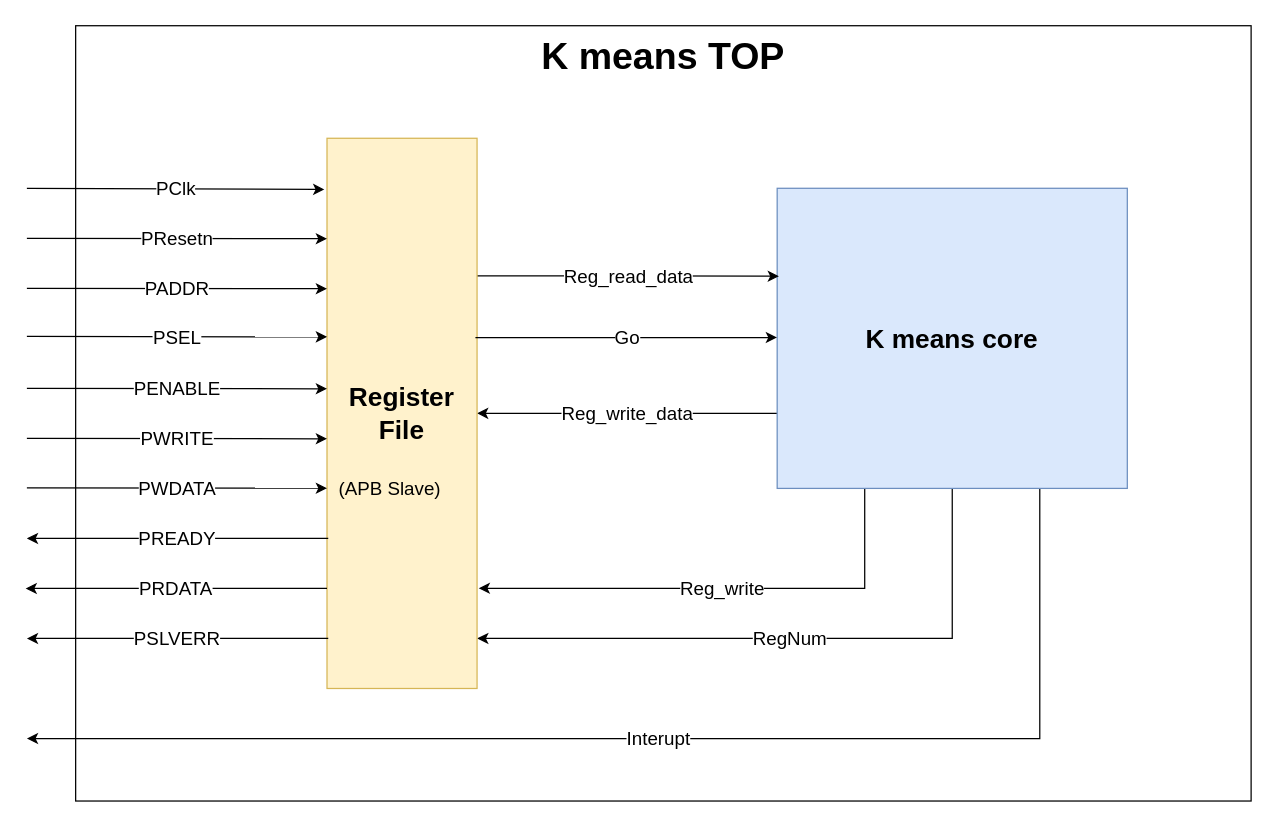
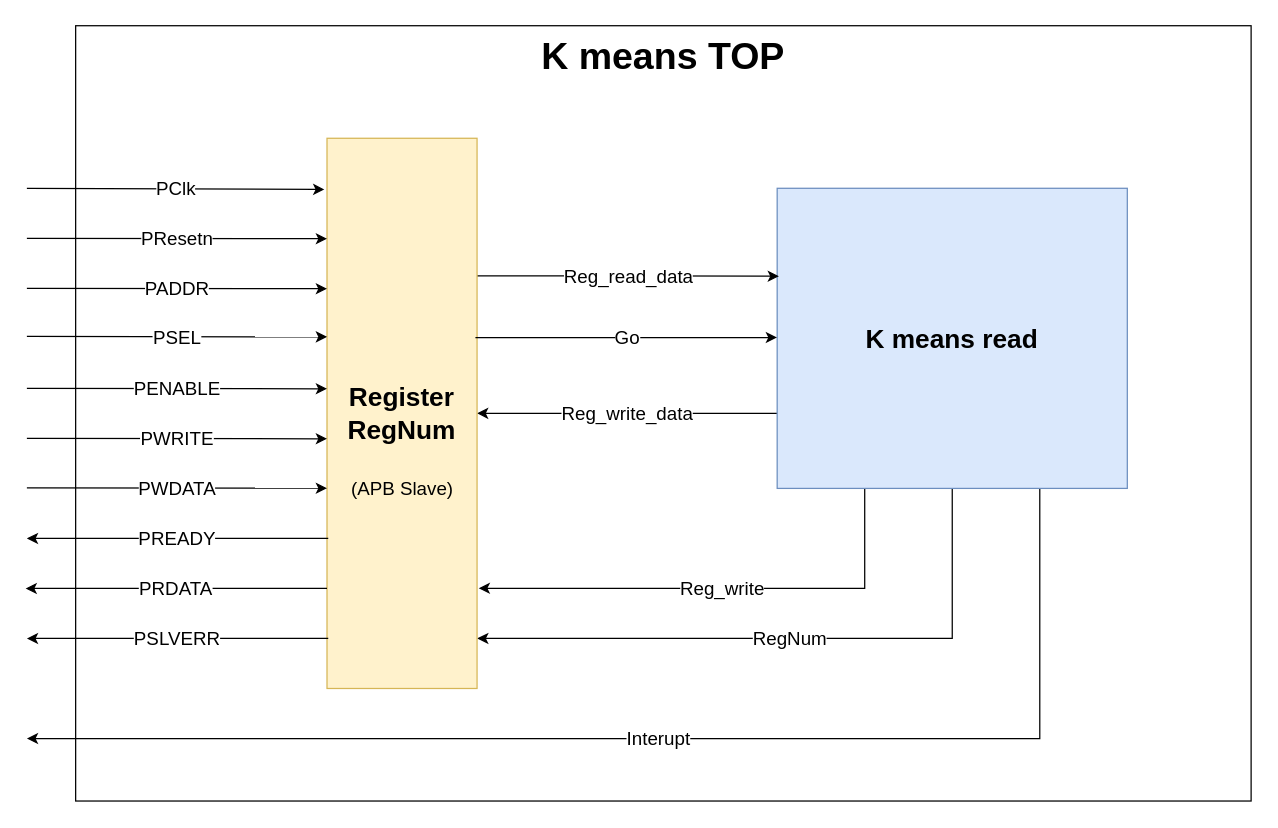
(952, 338) -> (952, 338)
(402, 413) -> (402, 413)
(389, 488) -> (402, 488)
